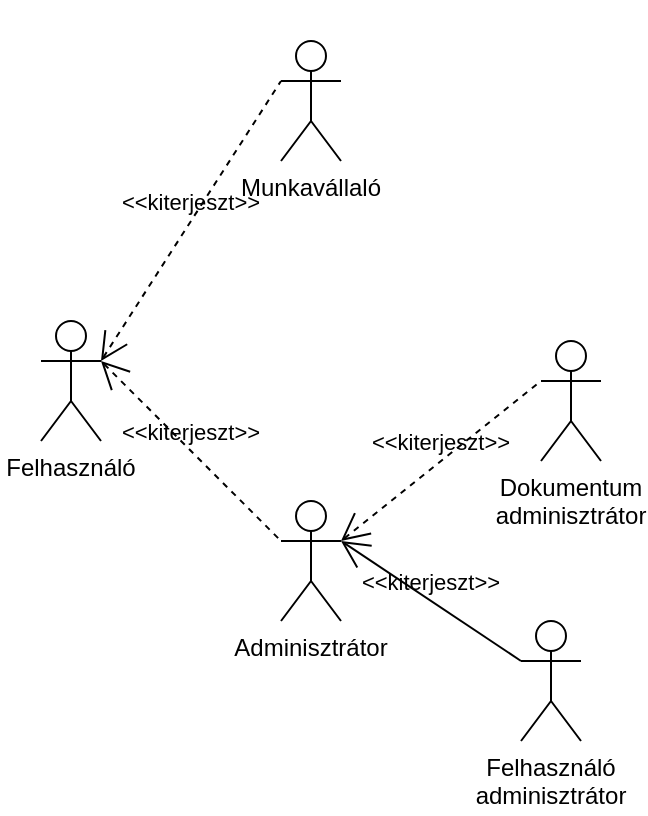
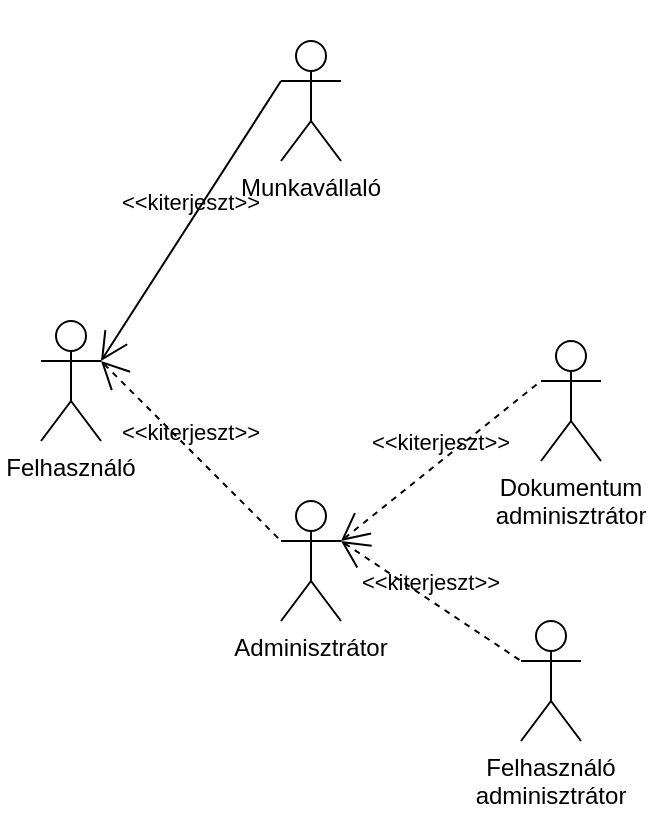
(193, 218) -> (193, 218)
(433, 602) -> (433, 602)
